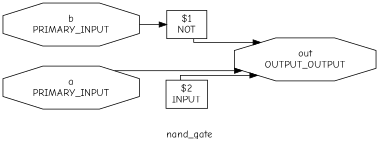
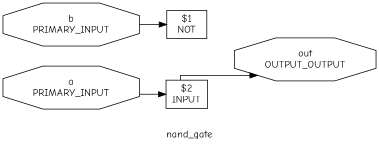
(222, 42) -> none
(175, 71) -> (149, 94)
